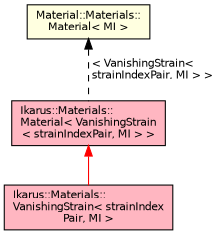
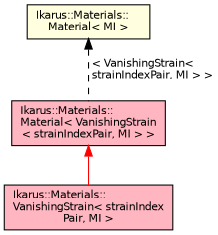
(89, 22) -> (89, 22)
